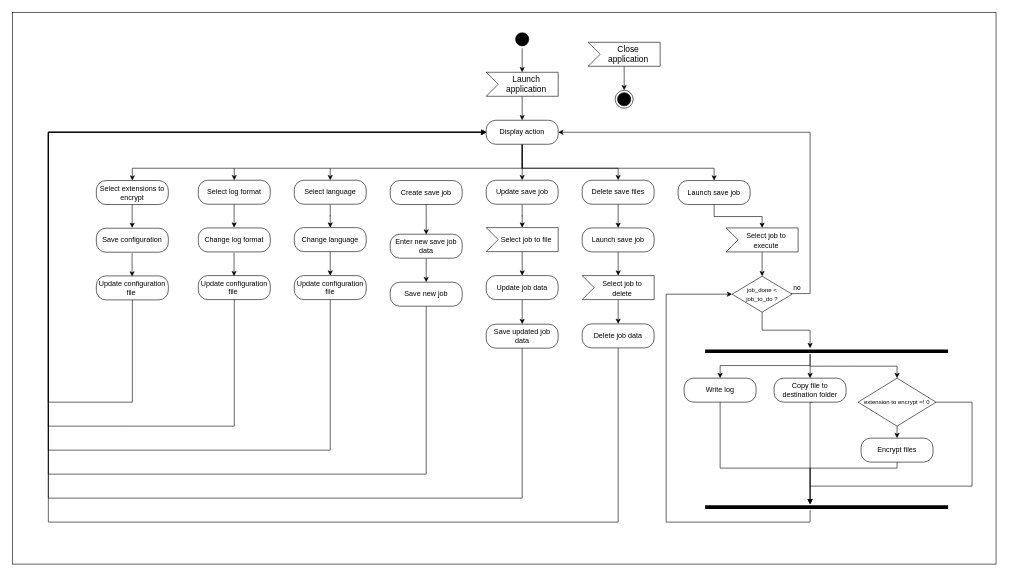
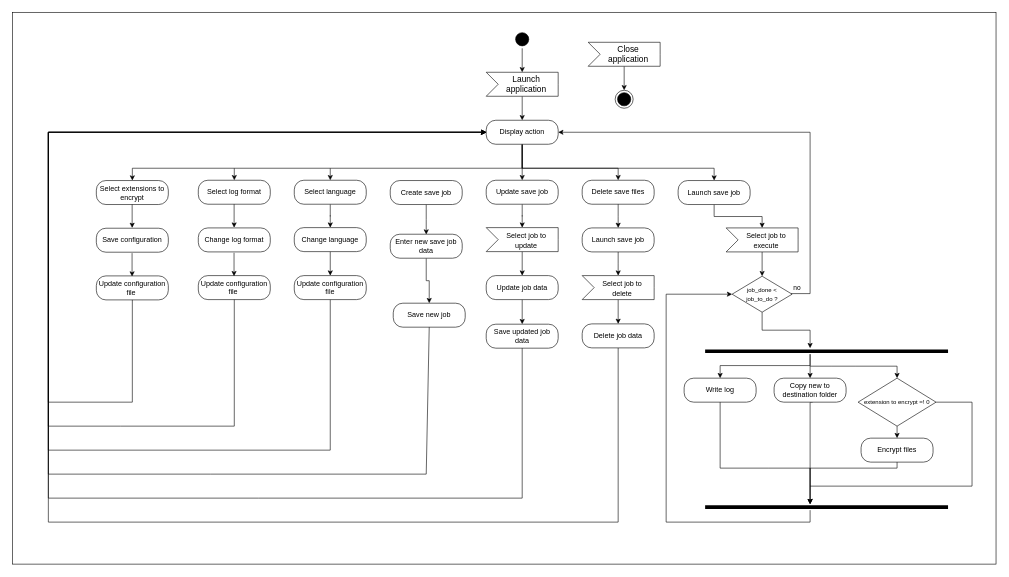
(527, 240) -> (527, 240)
(426, 294) -> (429, 315)
(810, 390) -> (810, 390)
